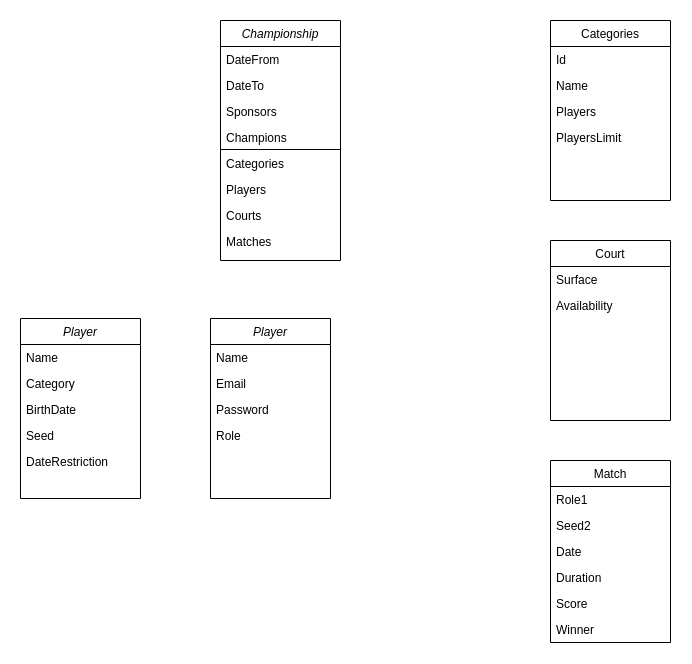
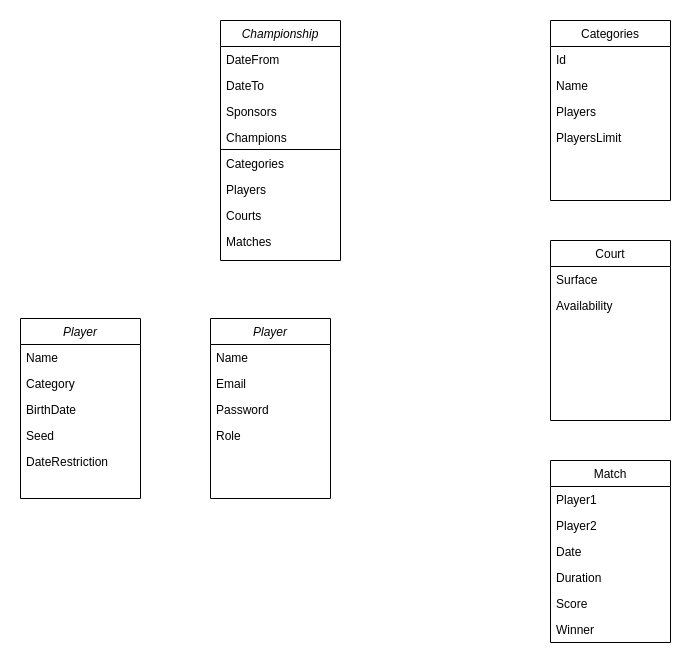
(571, 500) -> (578, 500)
(573, 526) -> (578, 526)
